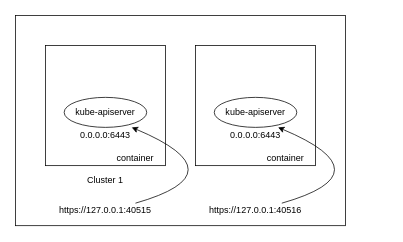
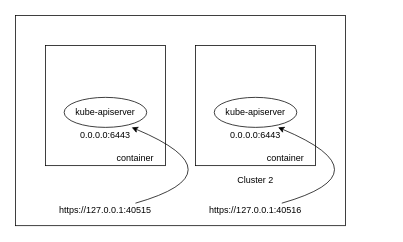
(105, 180) -> none
none -> (255, 180)
